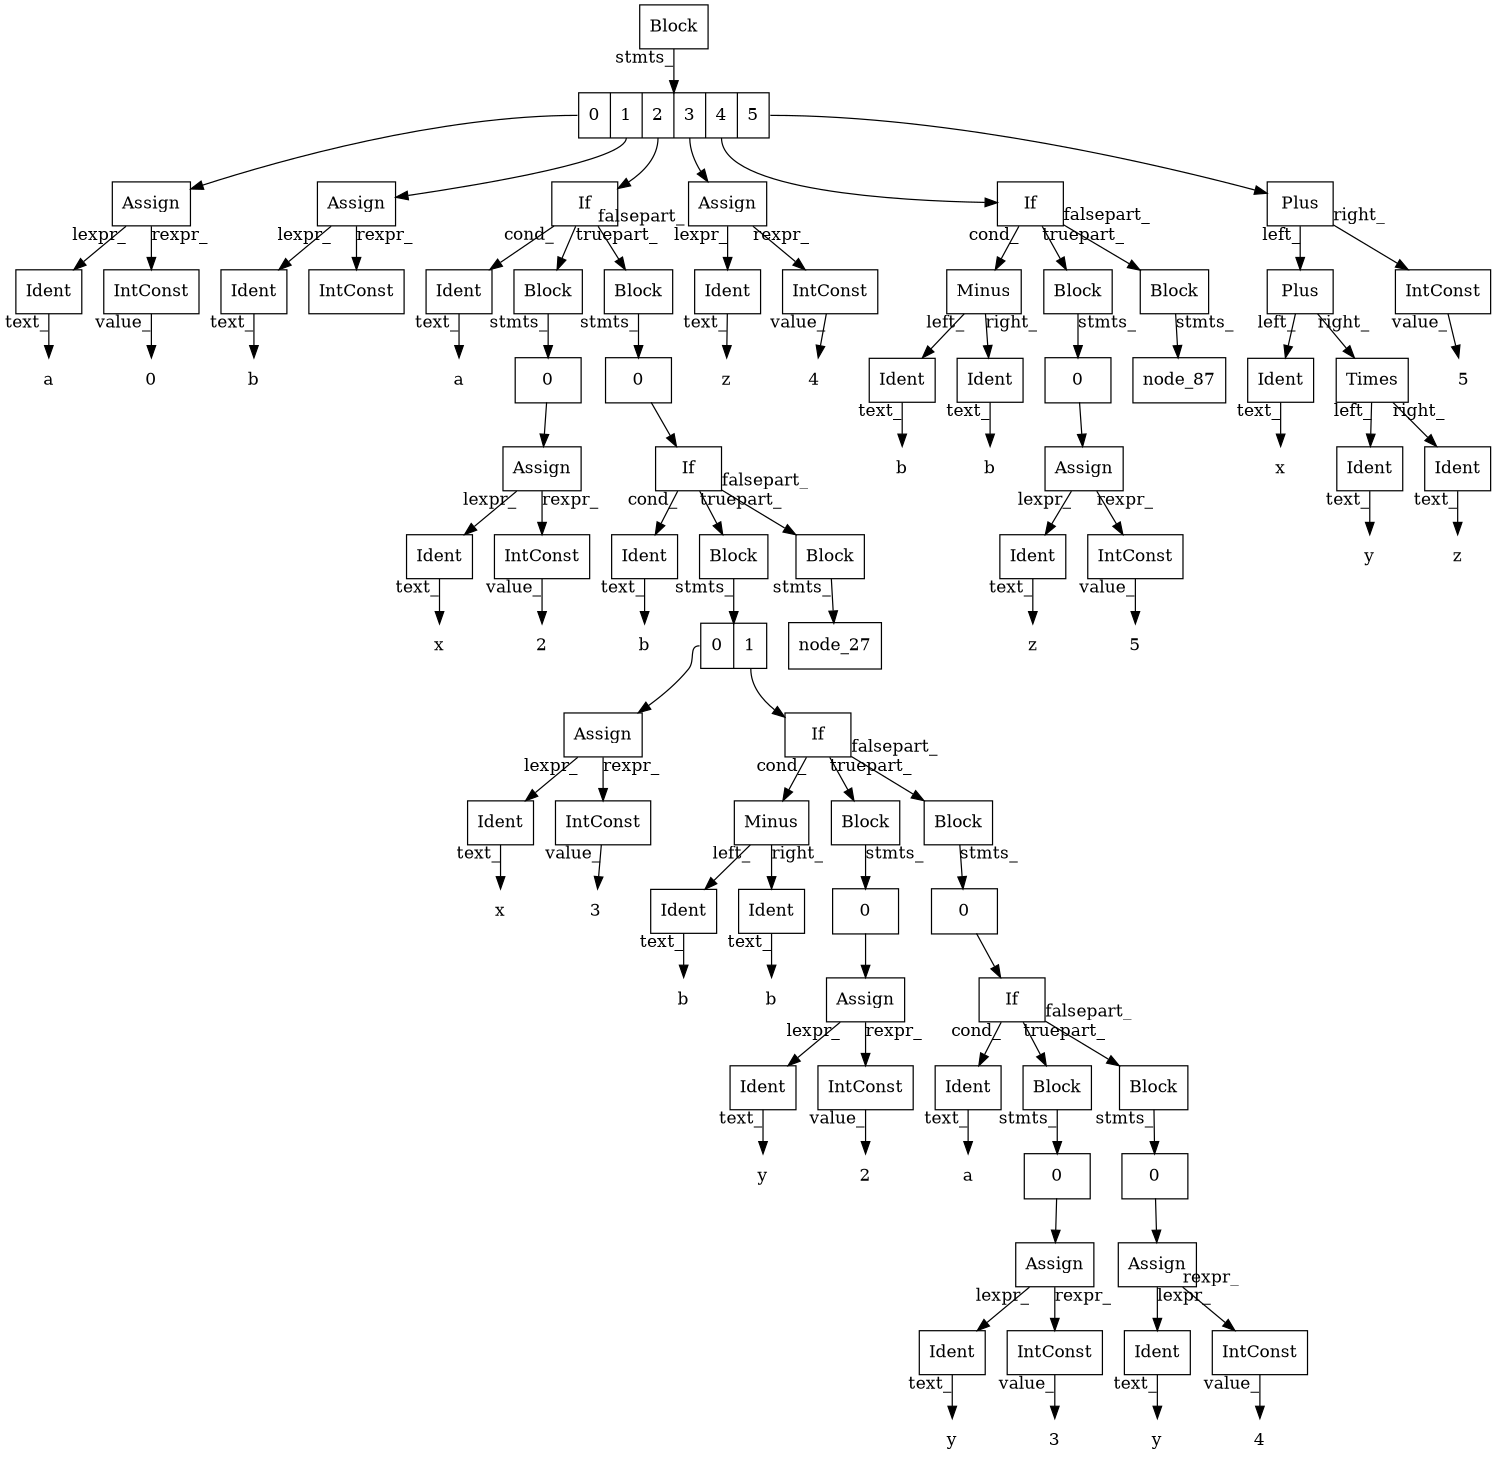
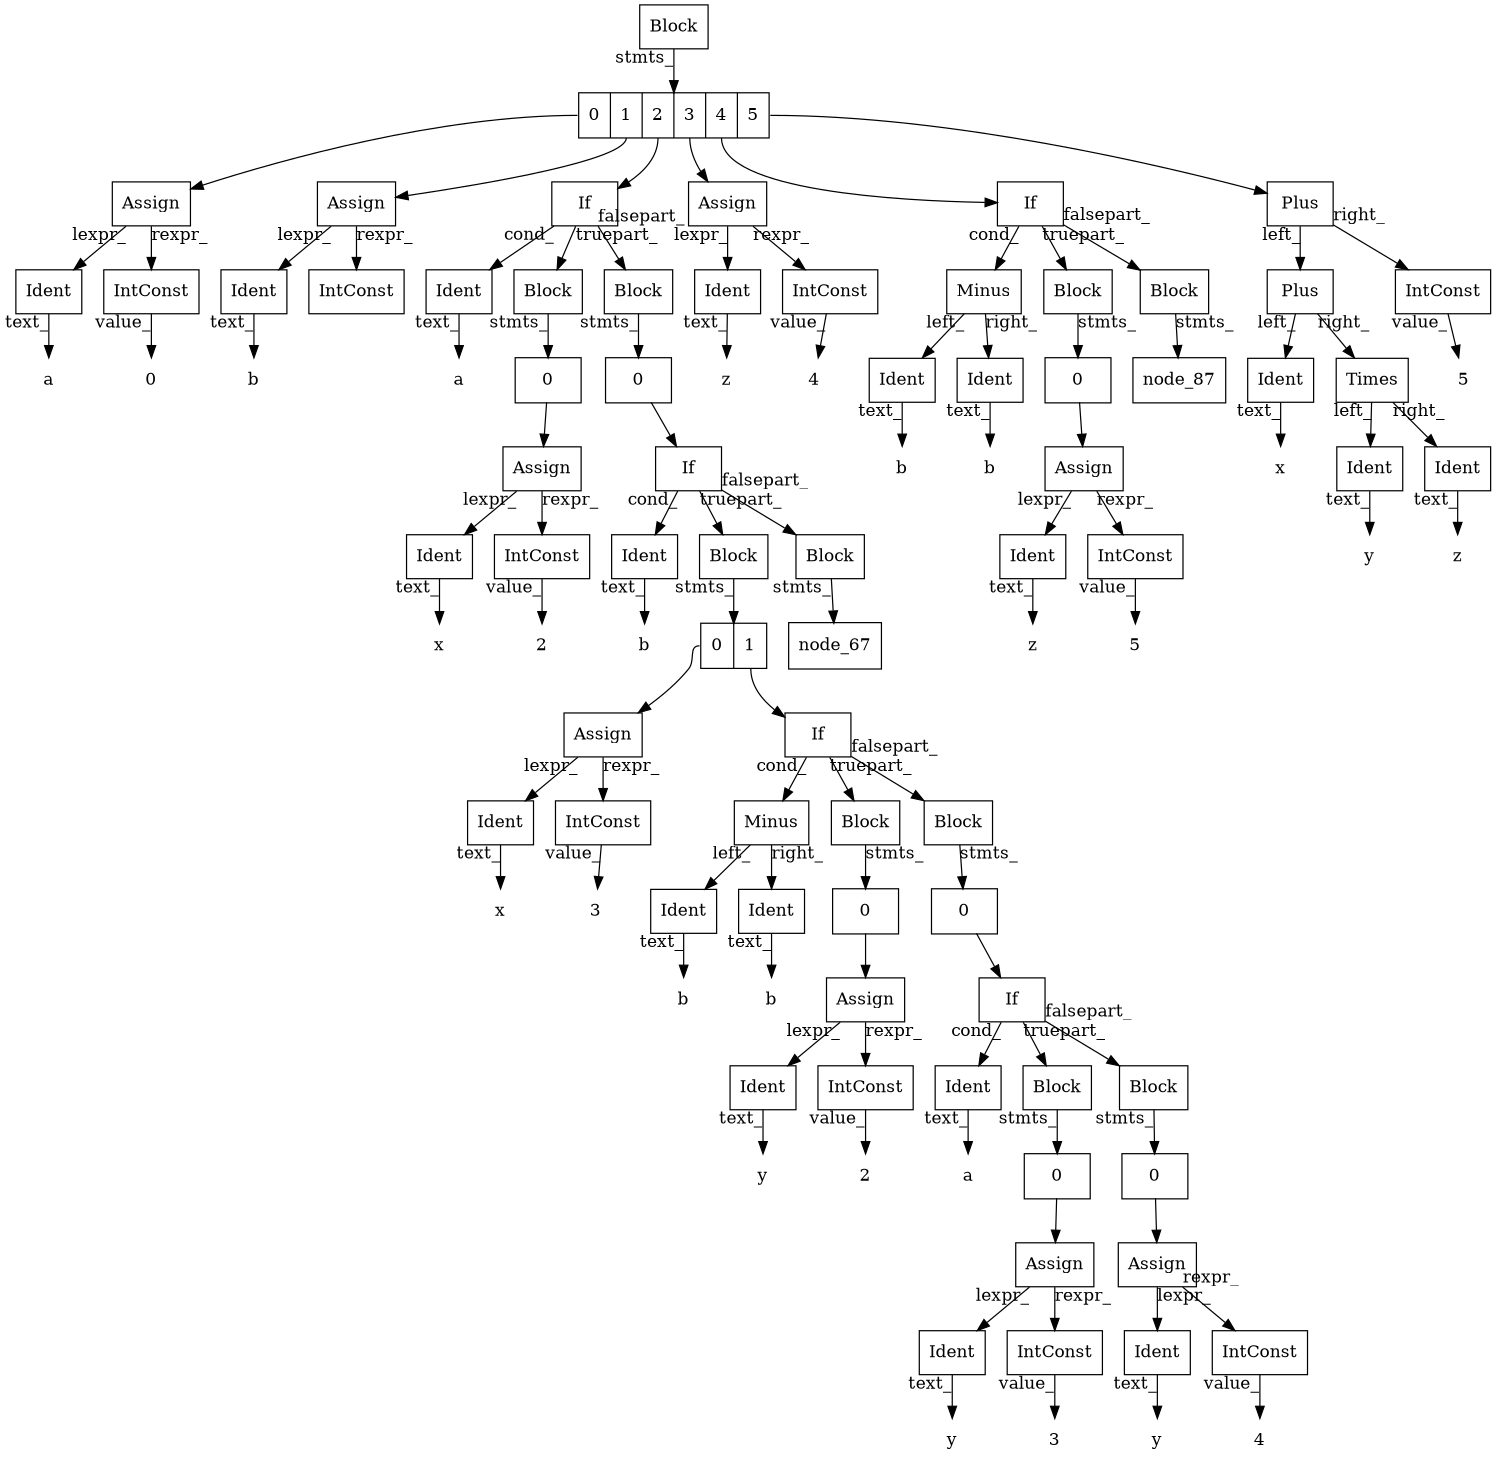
(835, 646) -> (835, 646)
